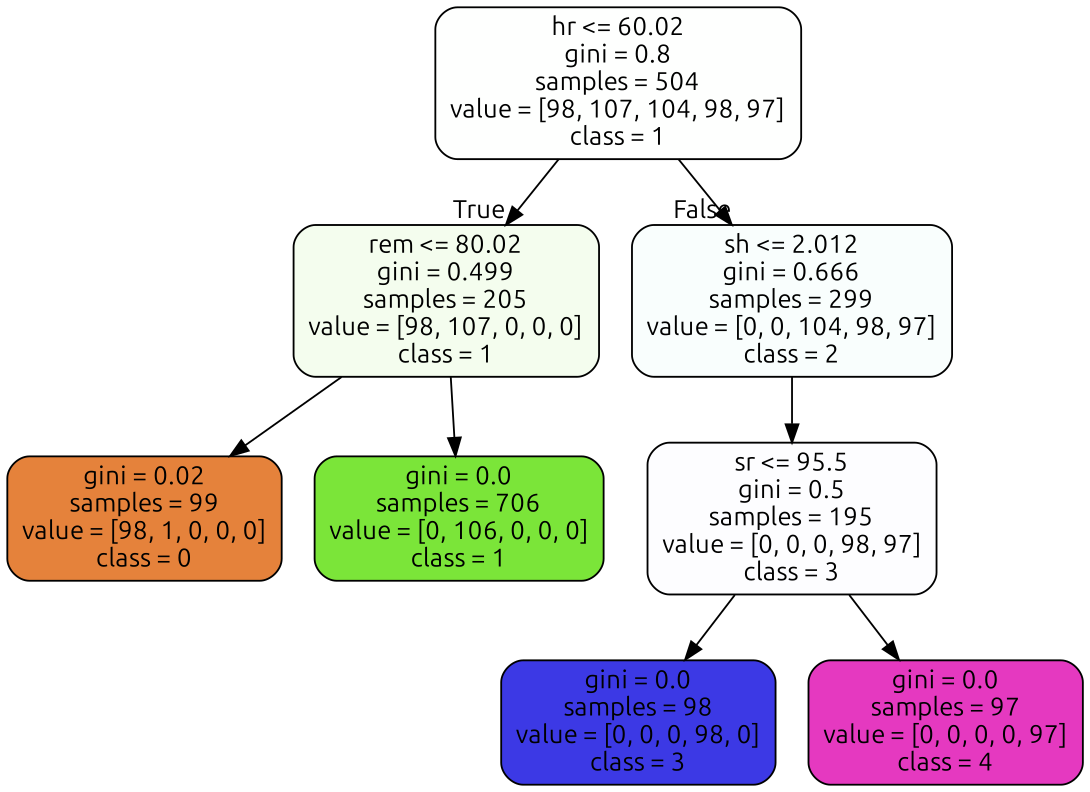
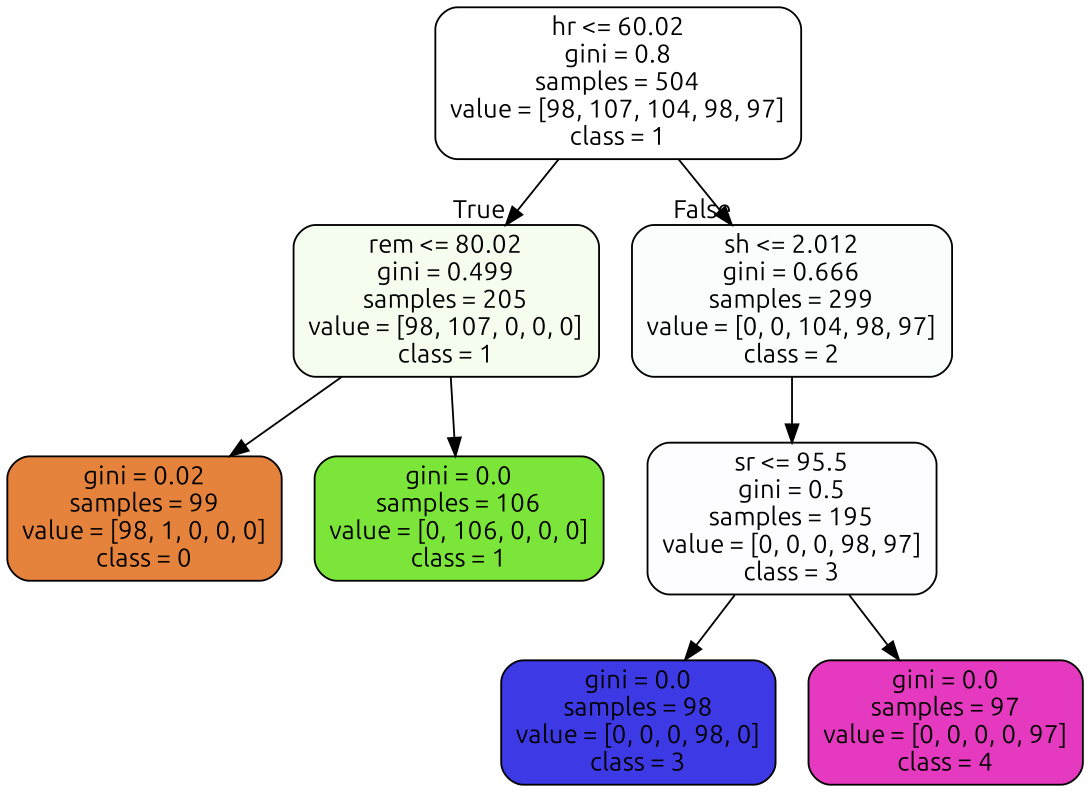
(459, 519) -> (459, 519)
